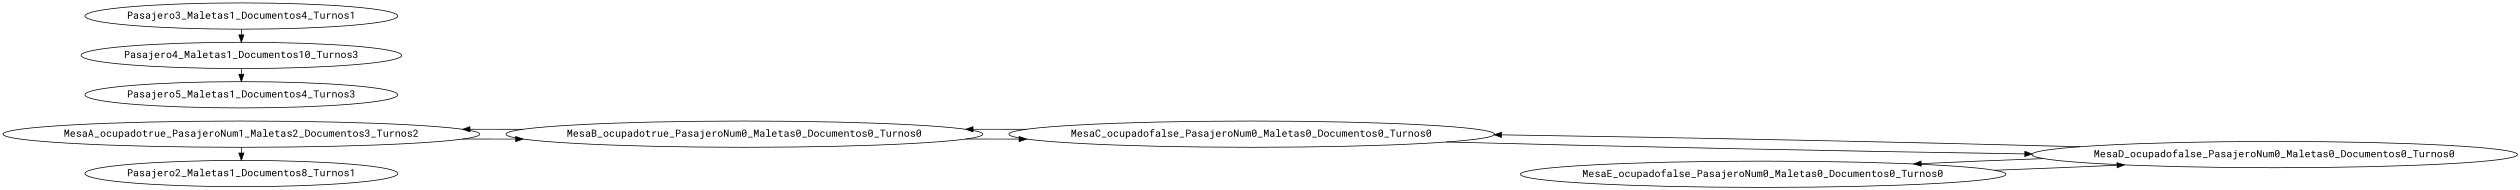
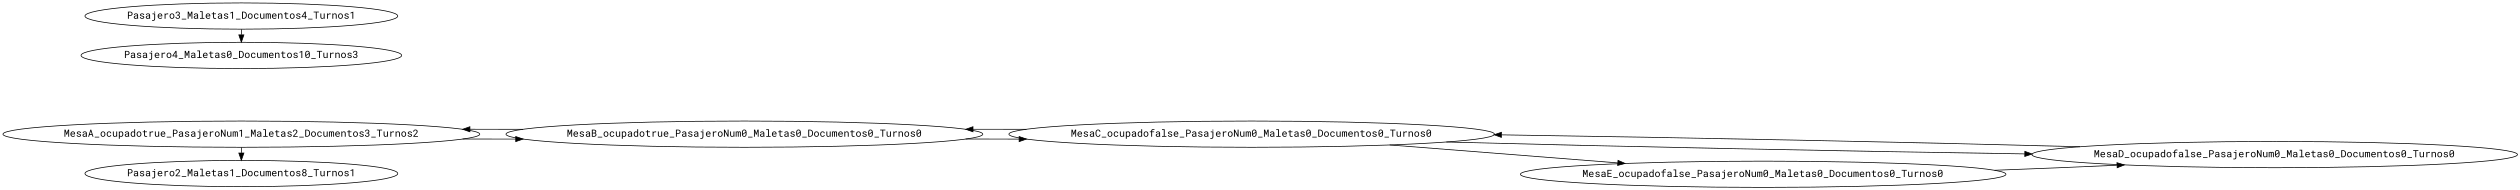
(241, 55) -> (241, 55)
(241, 95) -> none
(1982, 161) -> (1504, 154)
